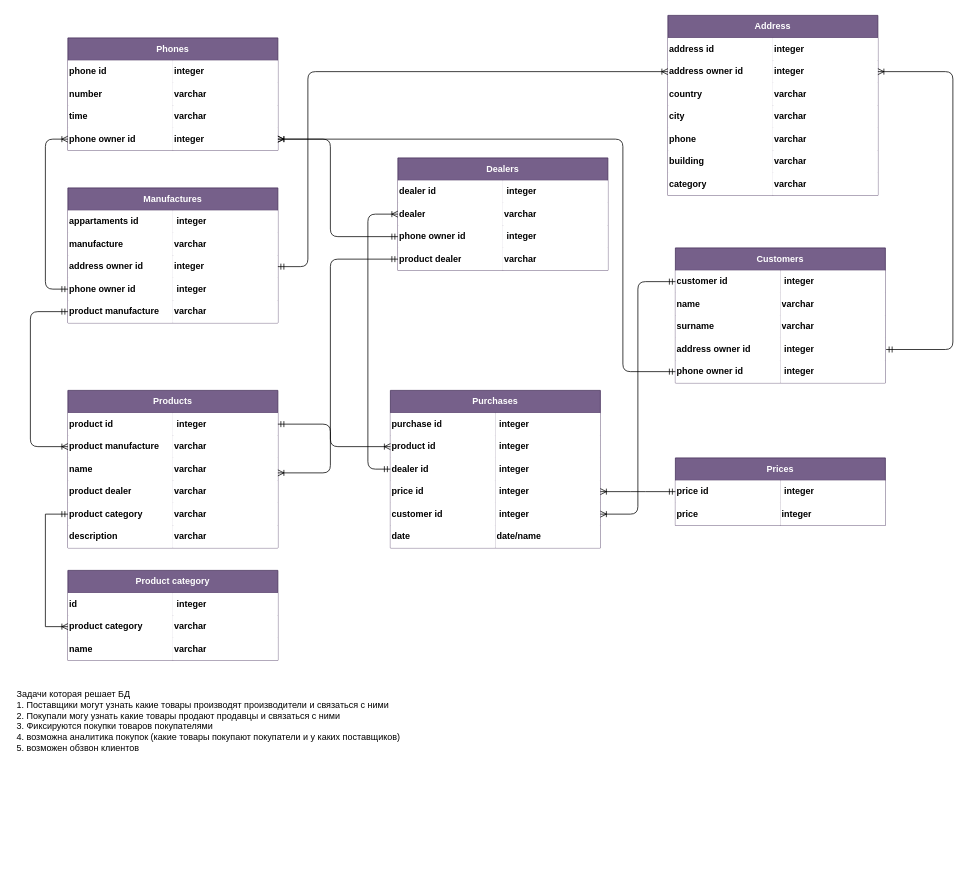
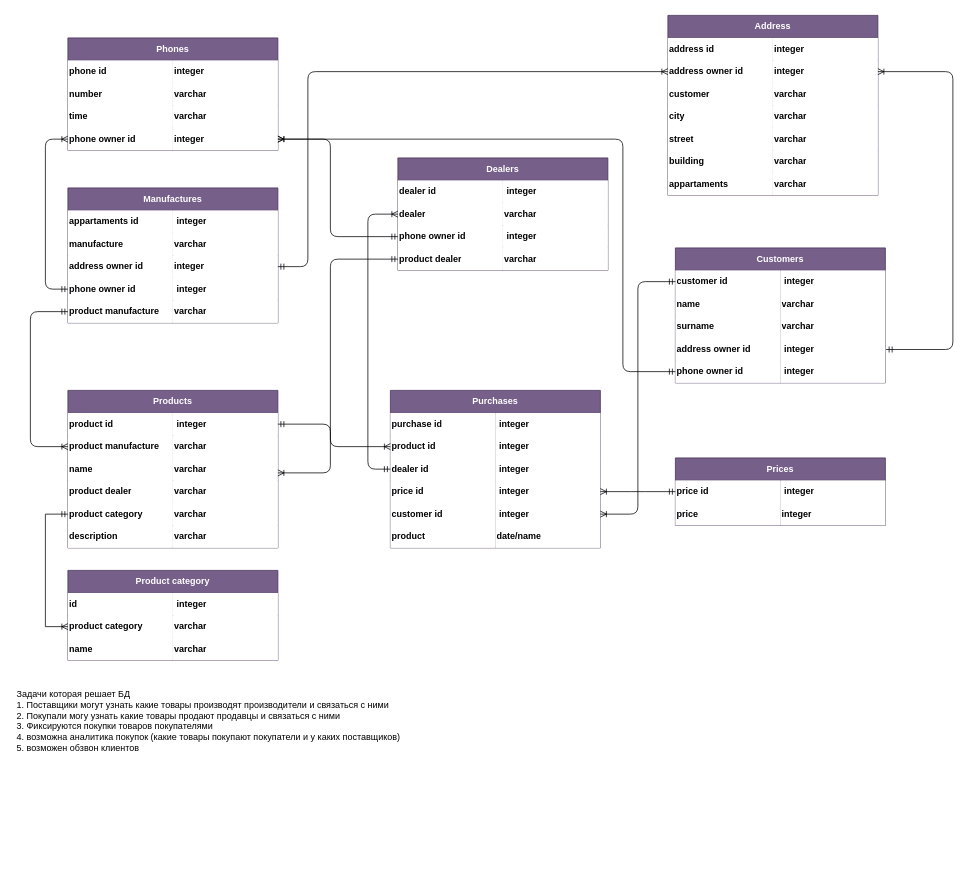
(687, 94) -> (690, 94)
(682, 139) -> (684, 139)
(690, 184) -> (700, 184)
(402, 537) -> (410, 537)
